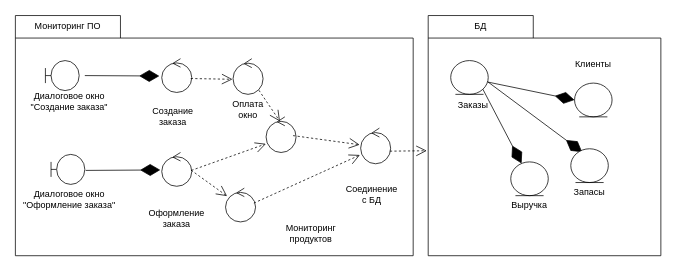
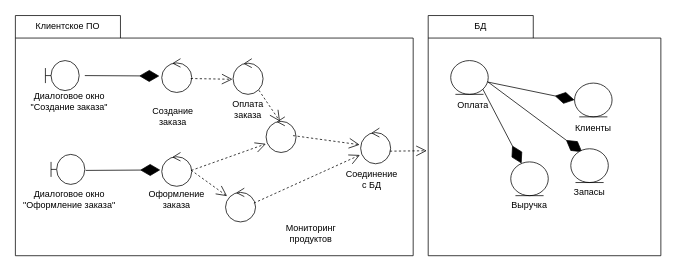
(68, 27) -> (68, 27)
(593, 64) -> (593, 128)
(473, 105) -> (473, 105)
(248, 109) -> (248, 109)
(372, 194) -> (372, 179)
(177, 218) -> (177, 199)
